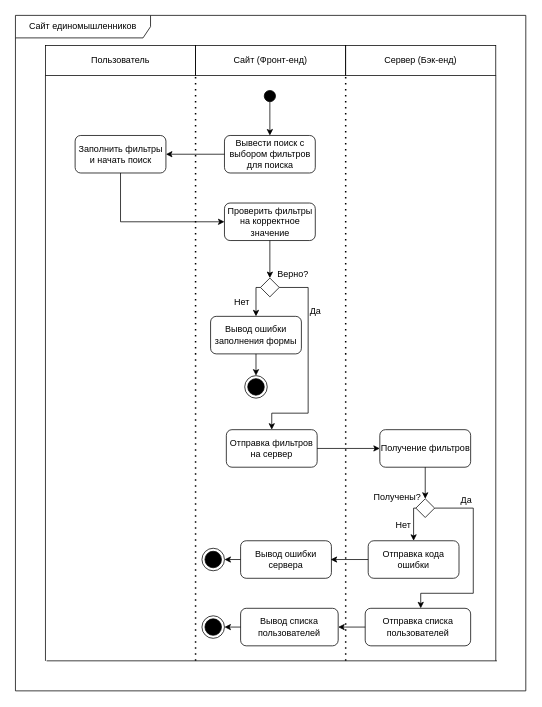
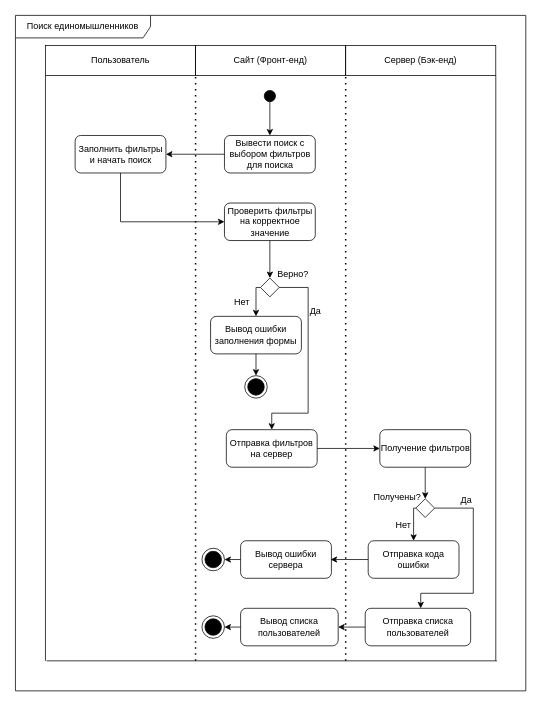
(83, 27) -> (83, 27)
